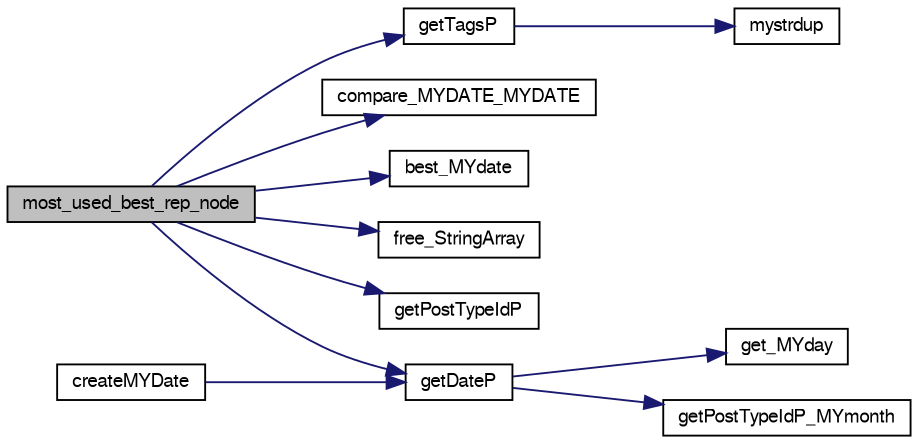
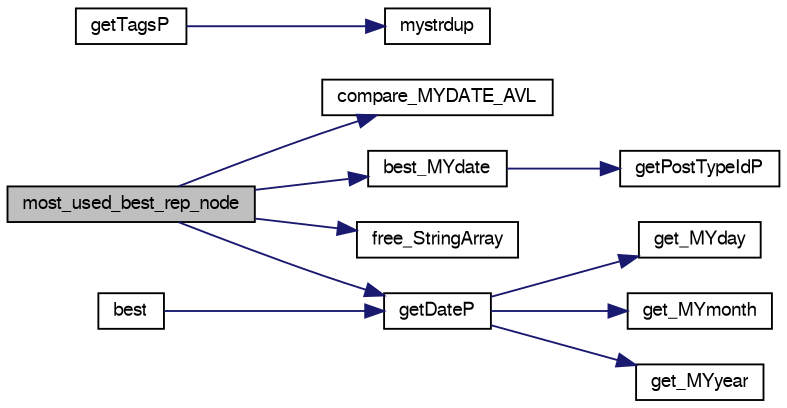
(459, 97) -> (437, 97)
(260, 99) -> none
(270, 258) -> (554, 169)
(131, 382) -> (131, 311)
none -> (700, 382)
(787, 418) -> (700, 311)
